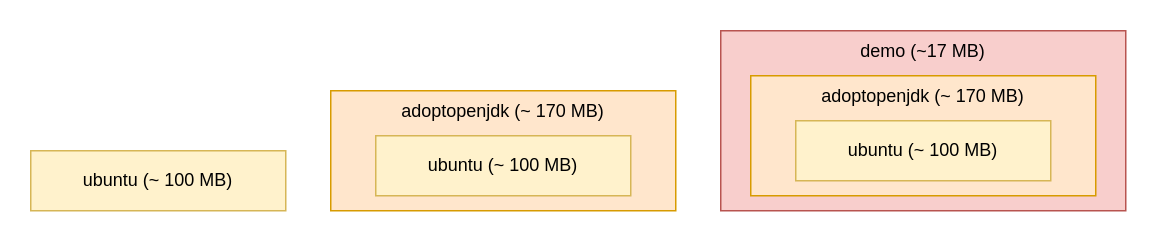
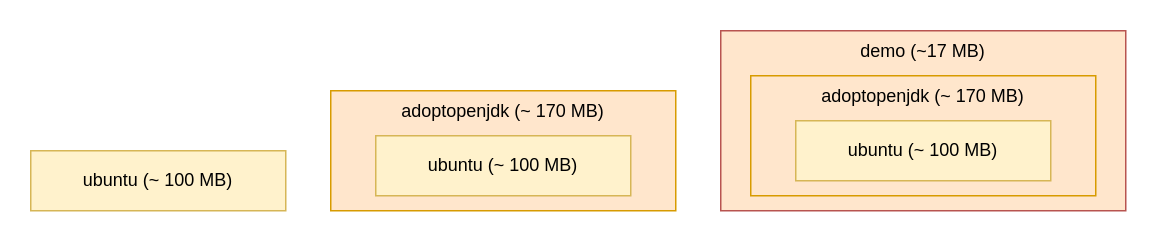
(923, 52) -> (923, 52)
